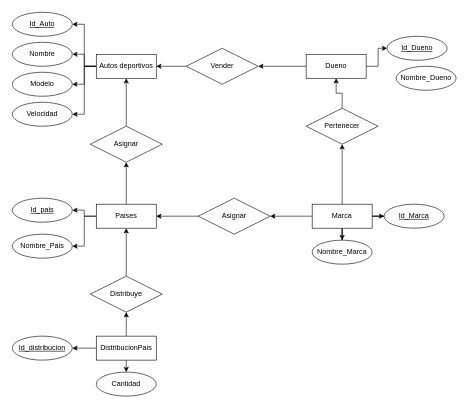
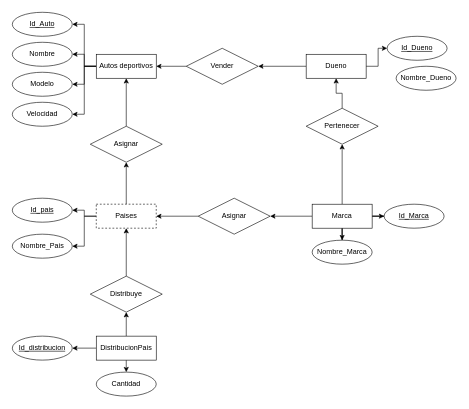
(126, 216) -> (126, 216)
